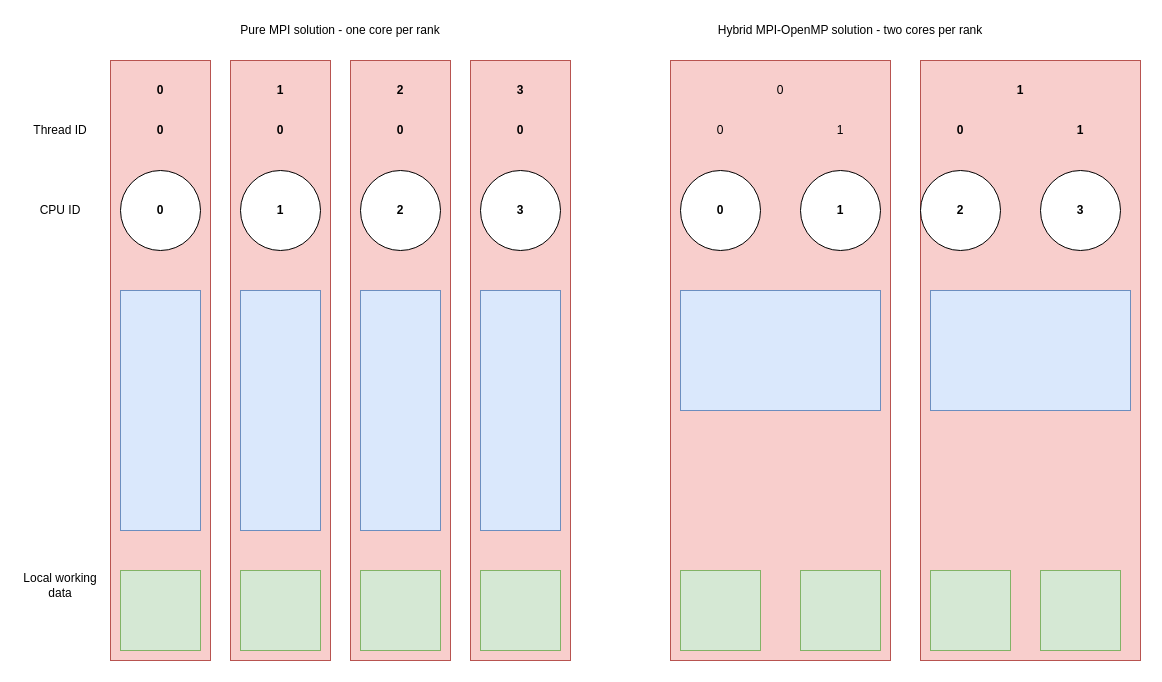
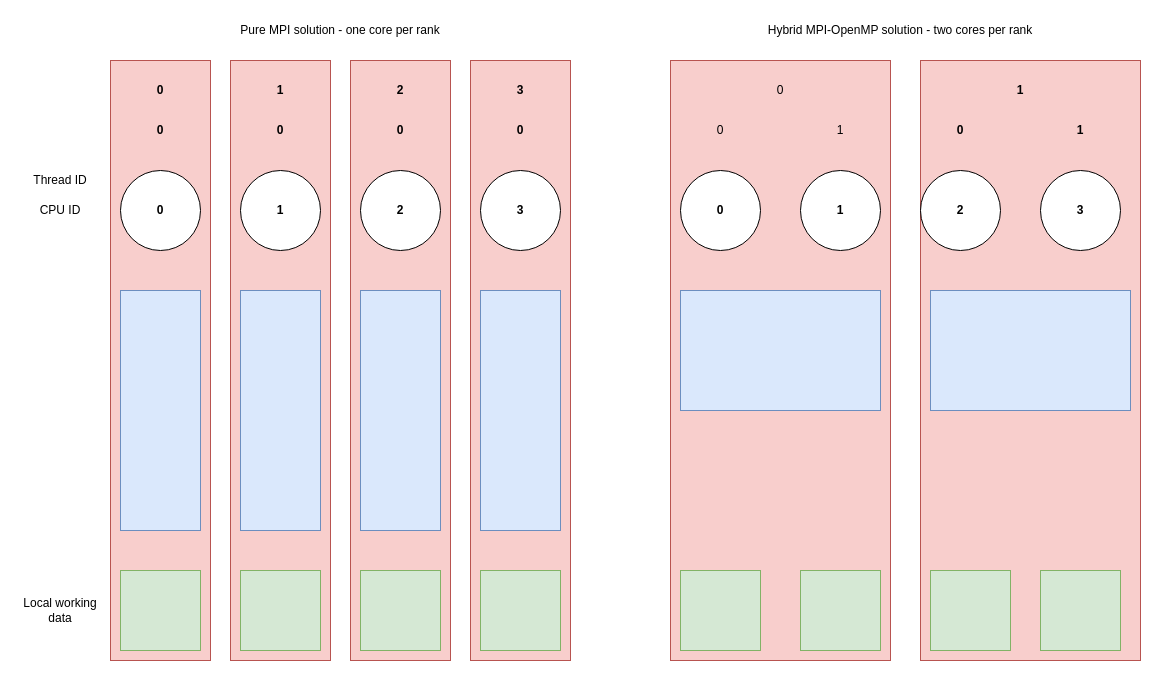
(851, 31) -> (901, 31)
(61, 131) -> (61, 181)
(61, 586) -> (61, 611)
